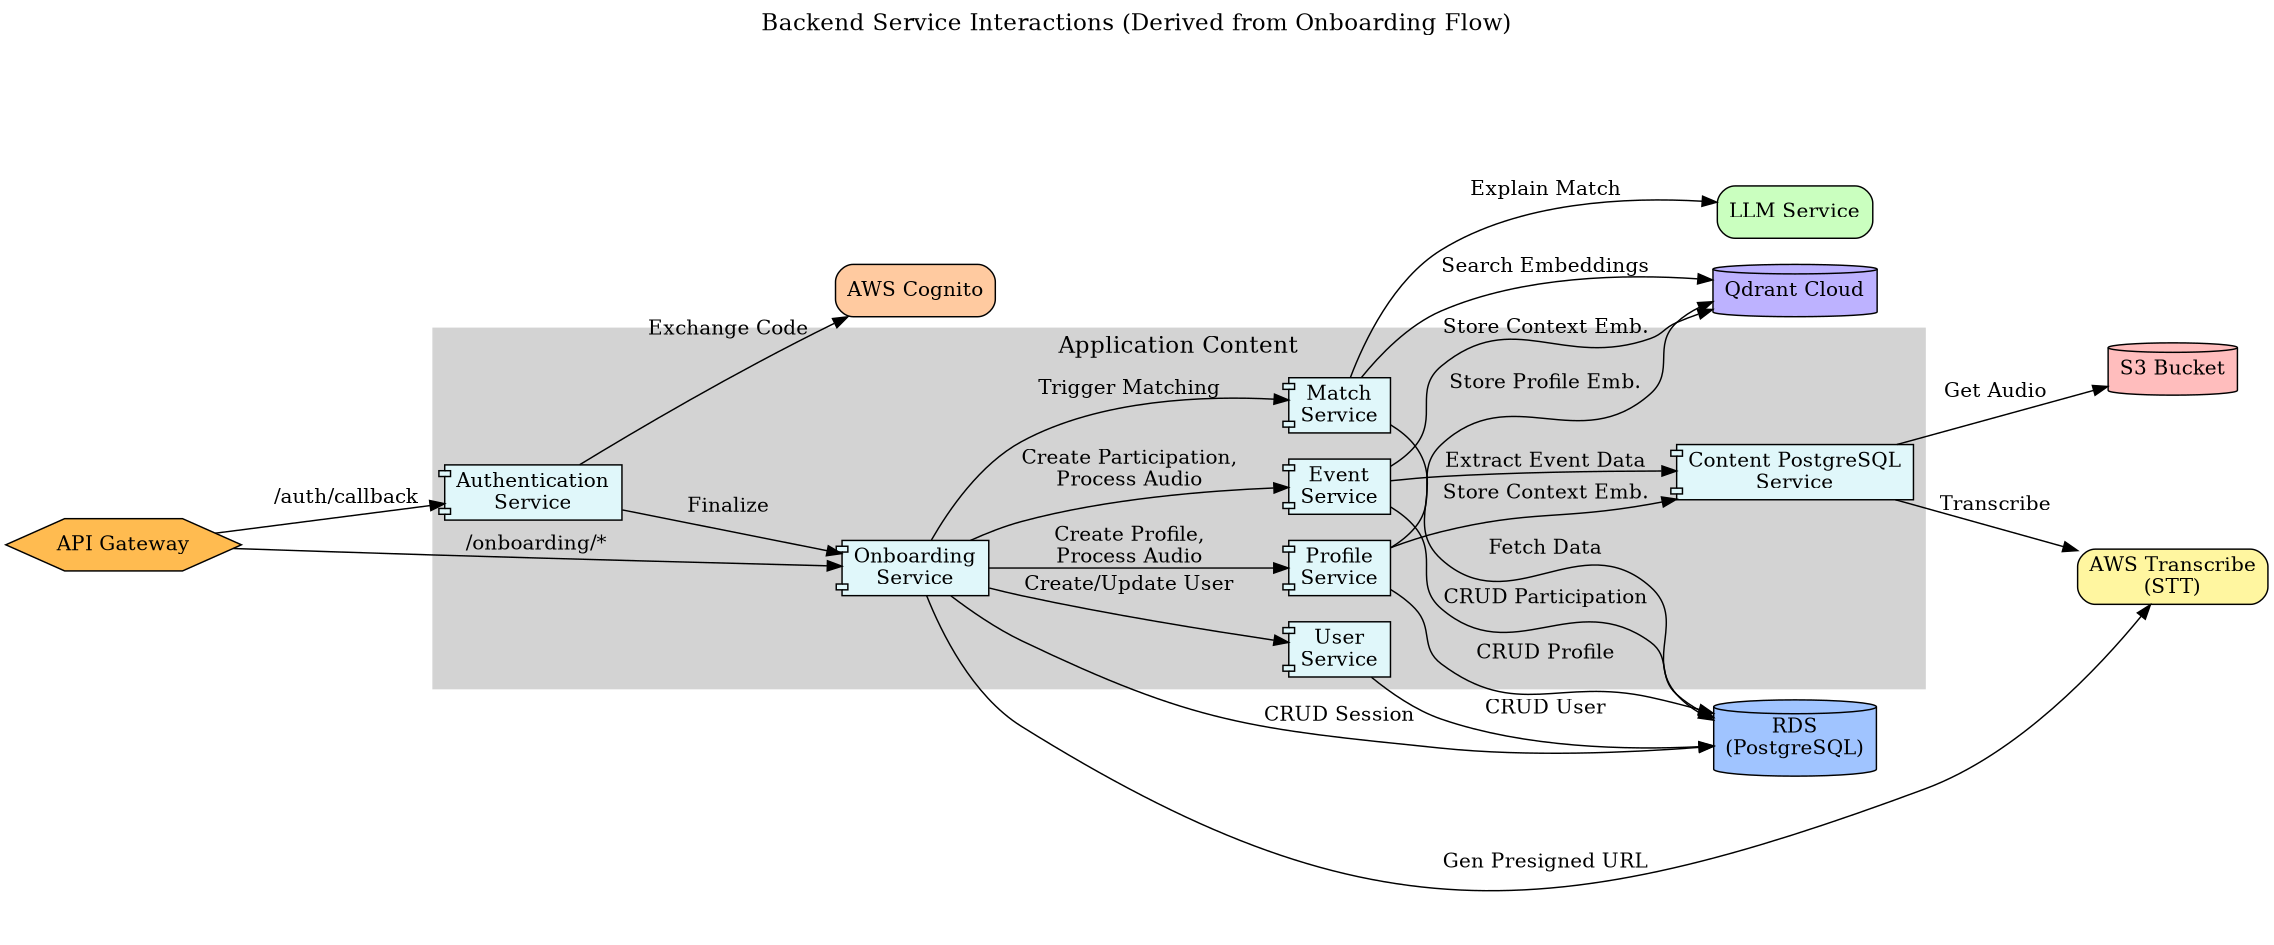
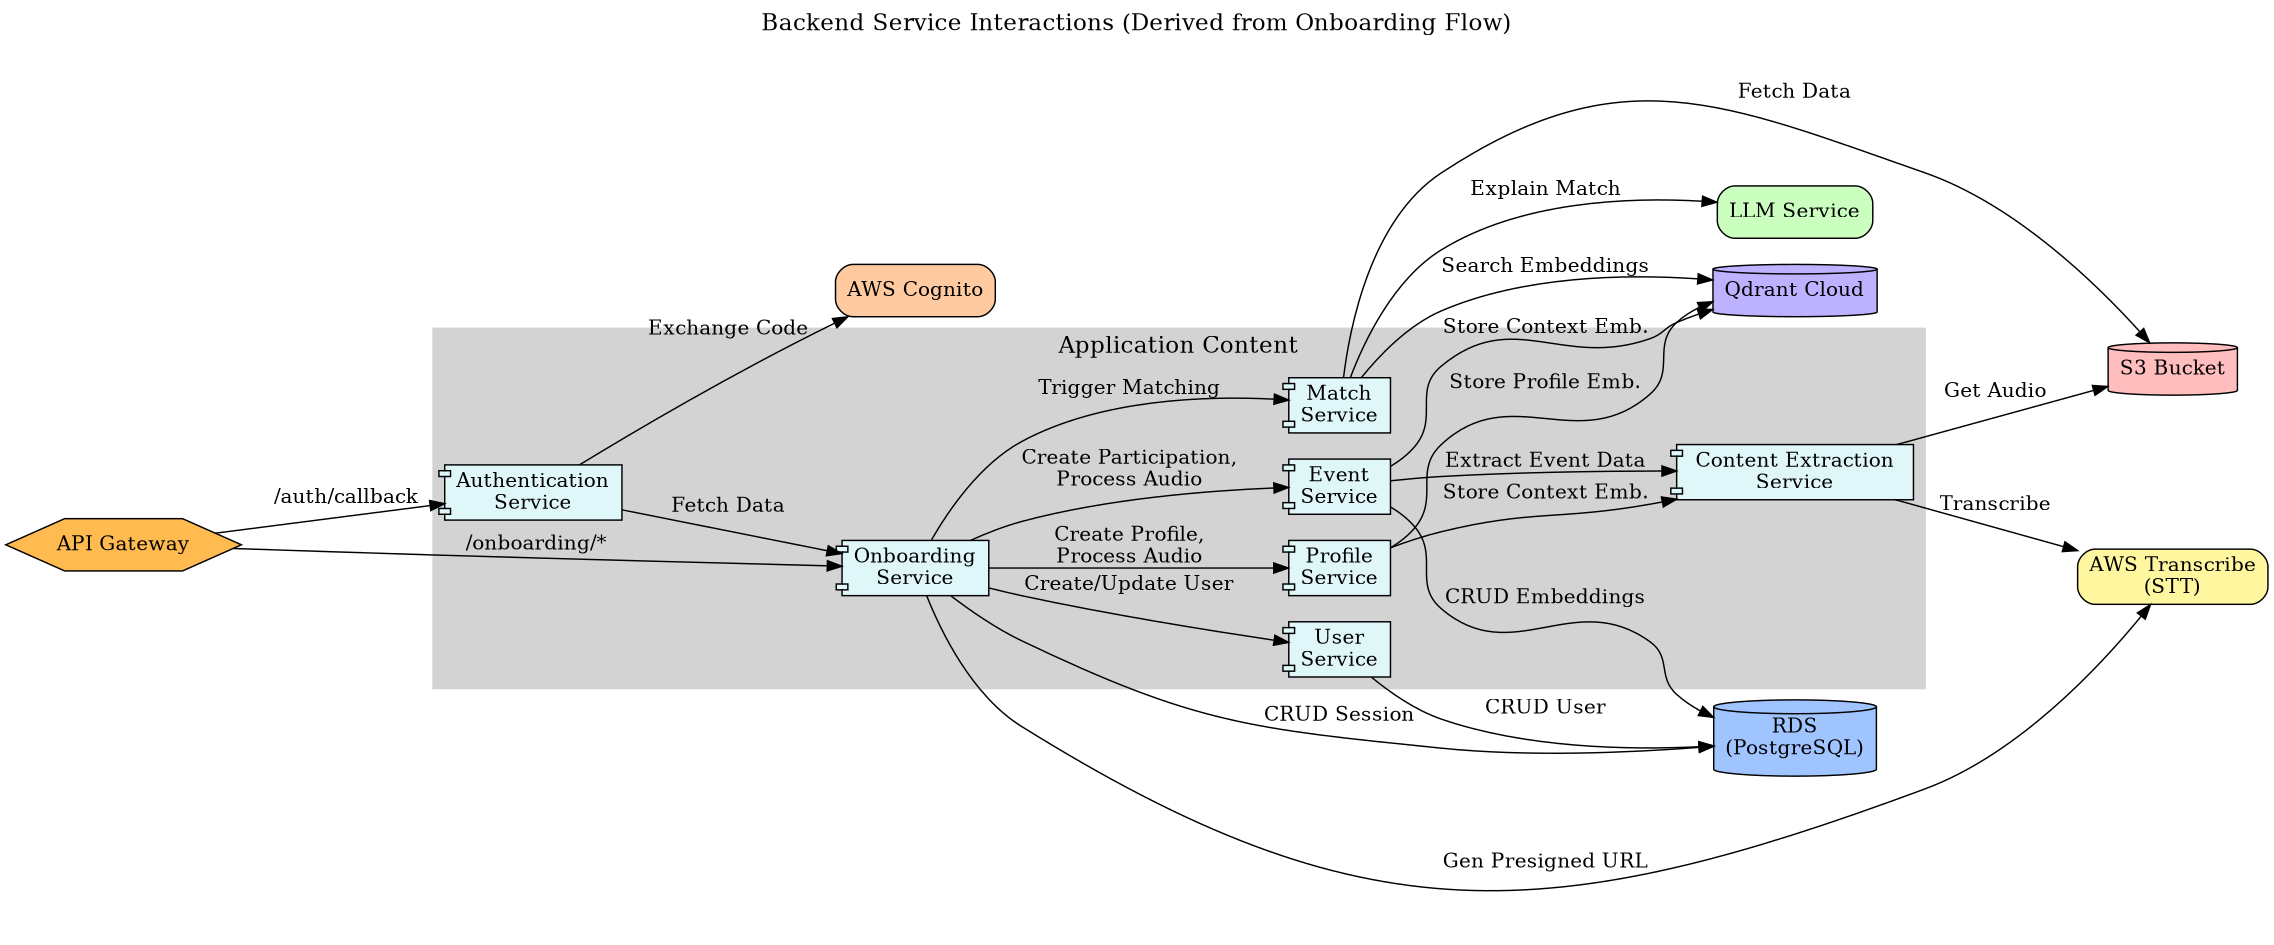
(1795, 472) -> (1795, 472)
(729, 506) -> (729, 506)
(1542, 574) -> (1698, 106)
(1546, 598) -> (1546, 598)
(1461, 676) -> none
